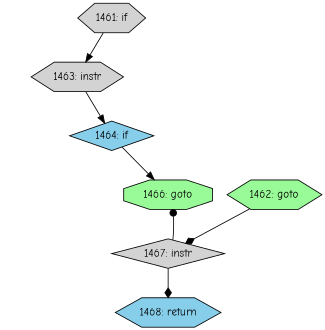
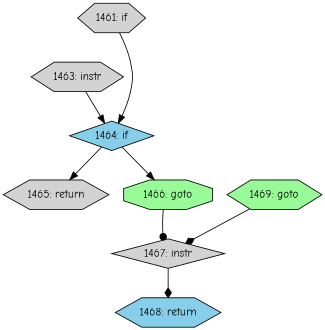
(97, 44) -> (132, 74)
none -> (56, 195)
(274, 195) -> (274, 195)
(174, 228) -> (163, 221)
